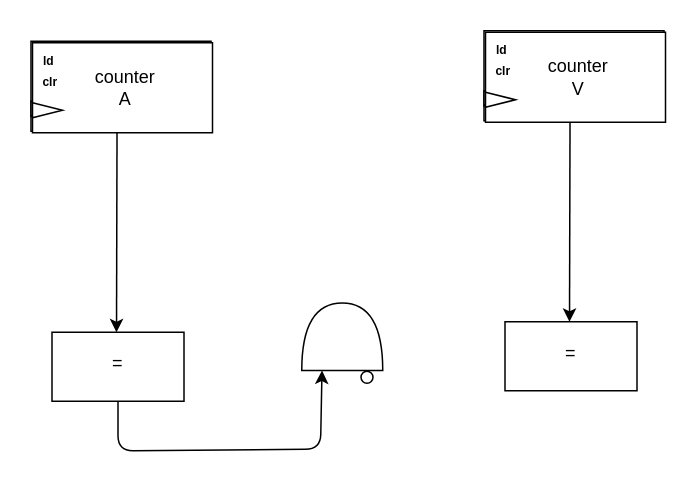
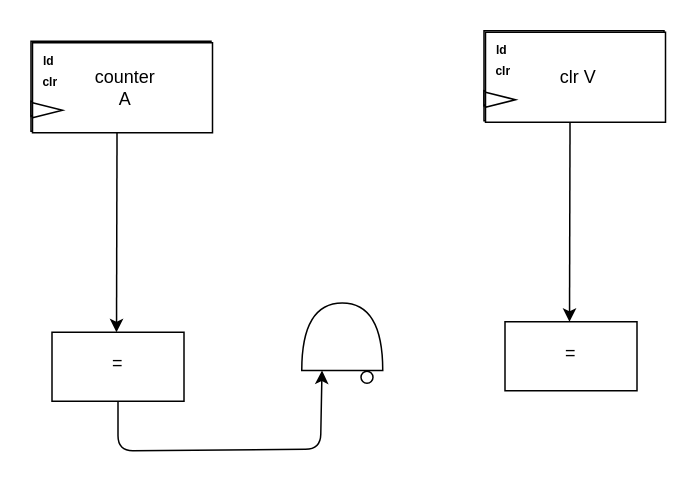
(578, 77) -> (578, 77)
